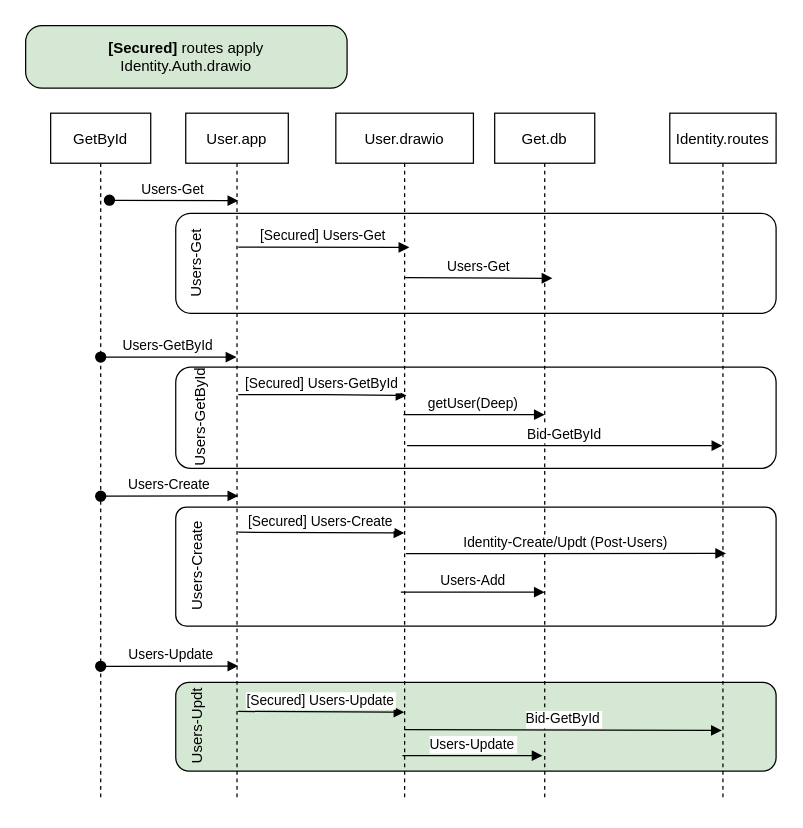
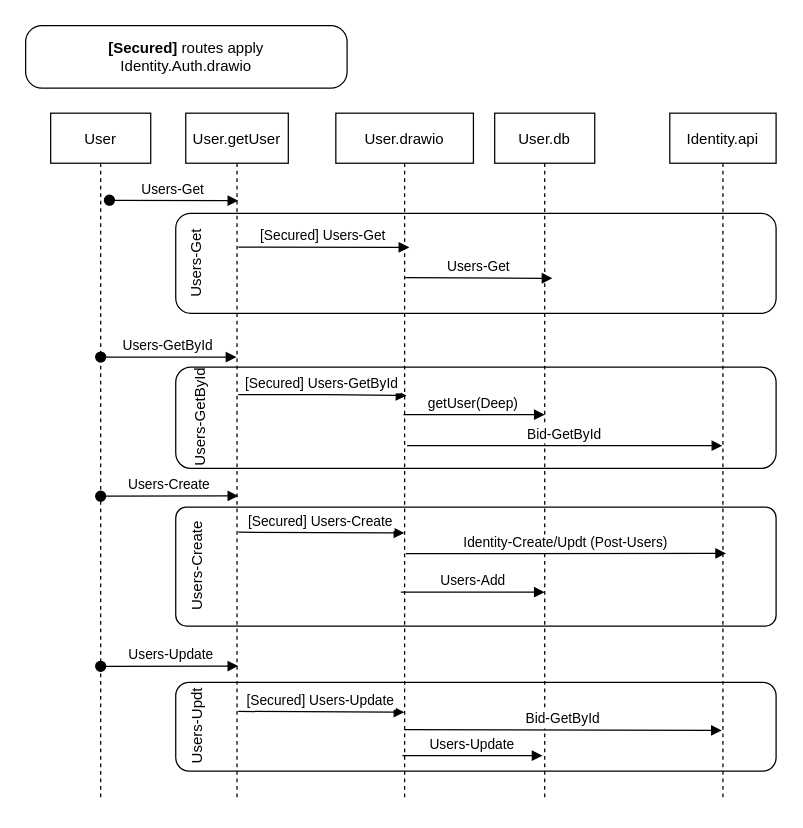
(186, 57) -> (186, 57)
(100, 139) -> (100, 139)
(236, 139) -> (236, 139)
(544, 139) -> (544, 139)
(722, 139) -> (722, 139)
(476, 726) -> (476, 726)
